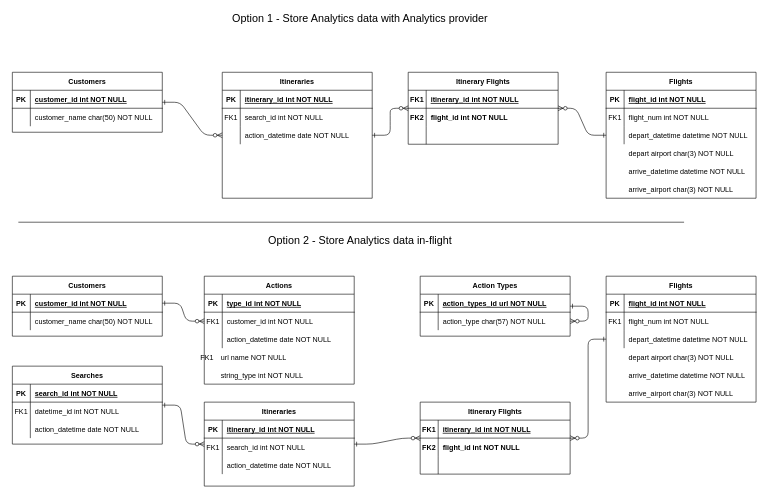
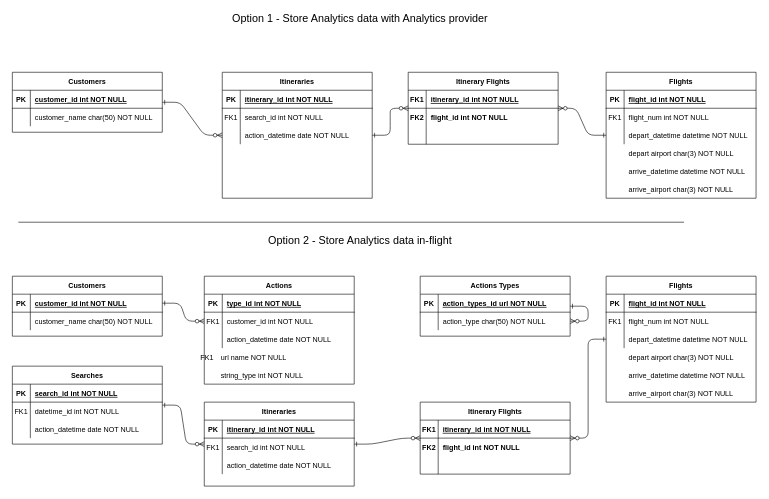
(495, 286) -> (495, 286)
(498, 322) -> (498, 322)
